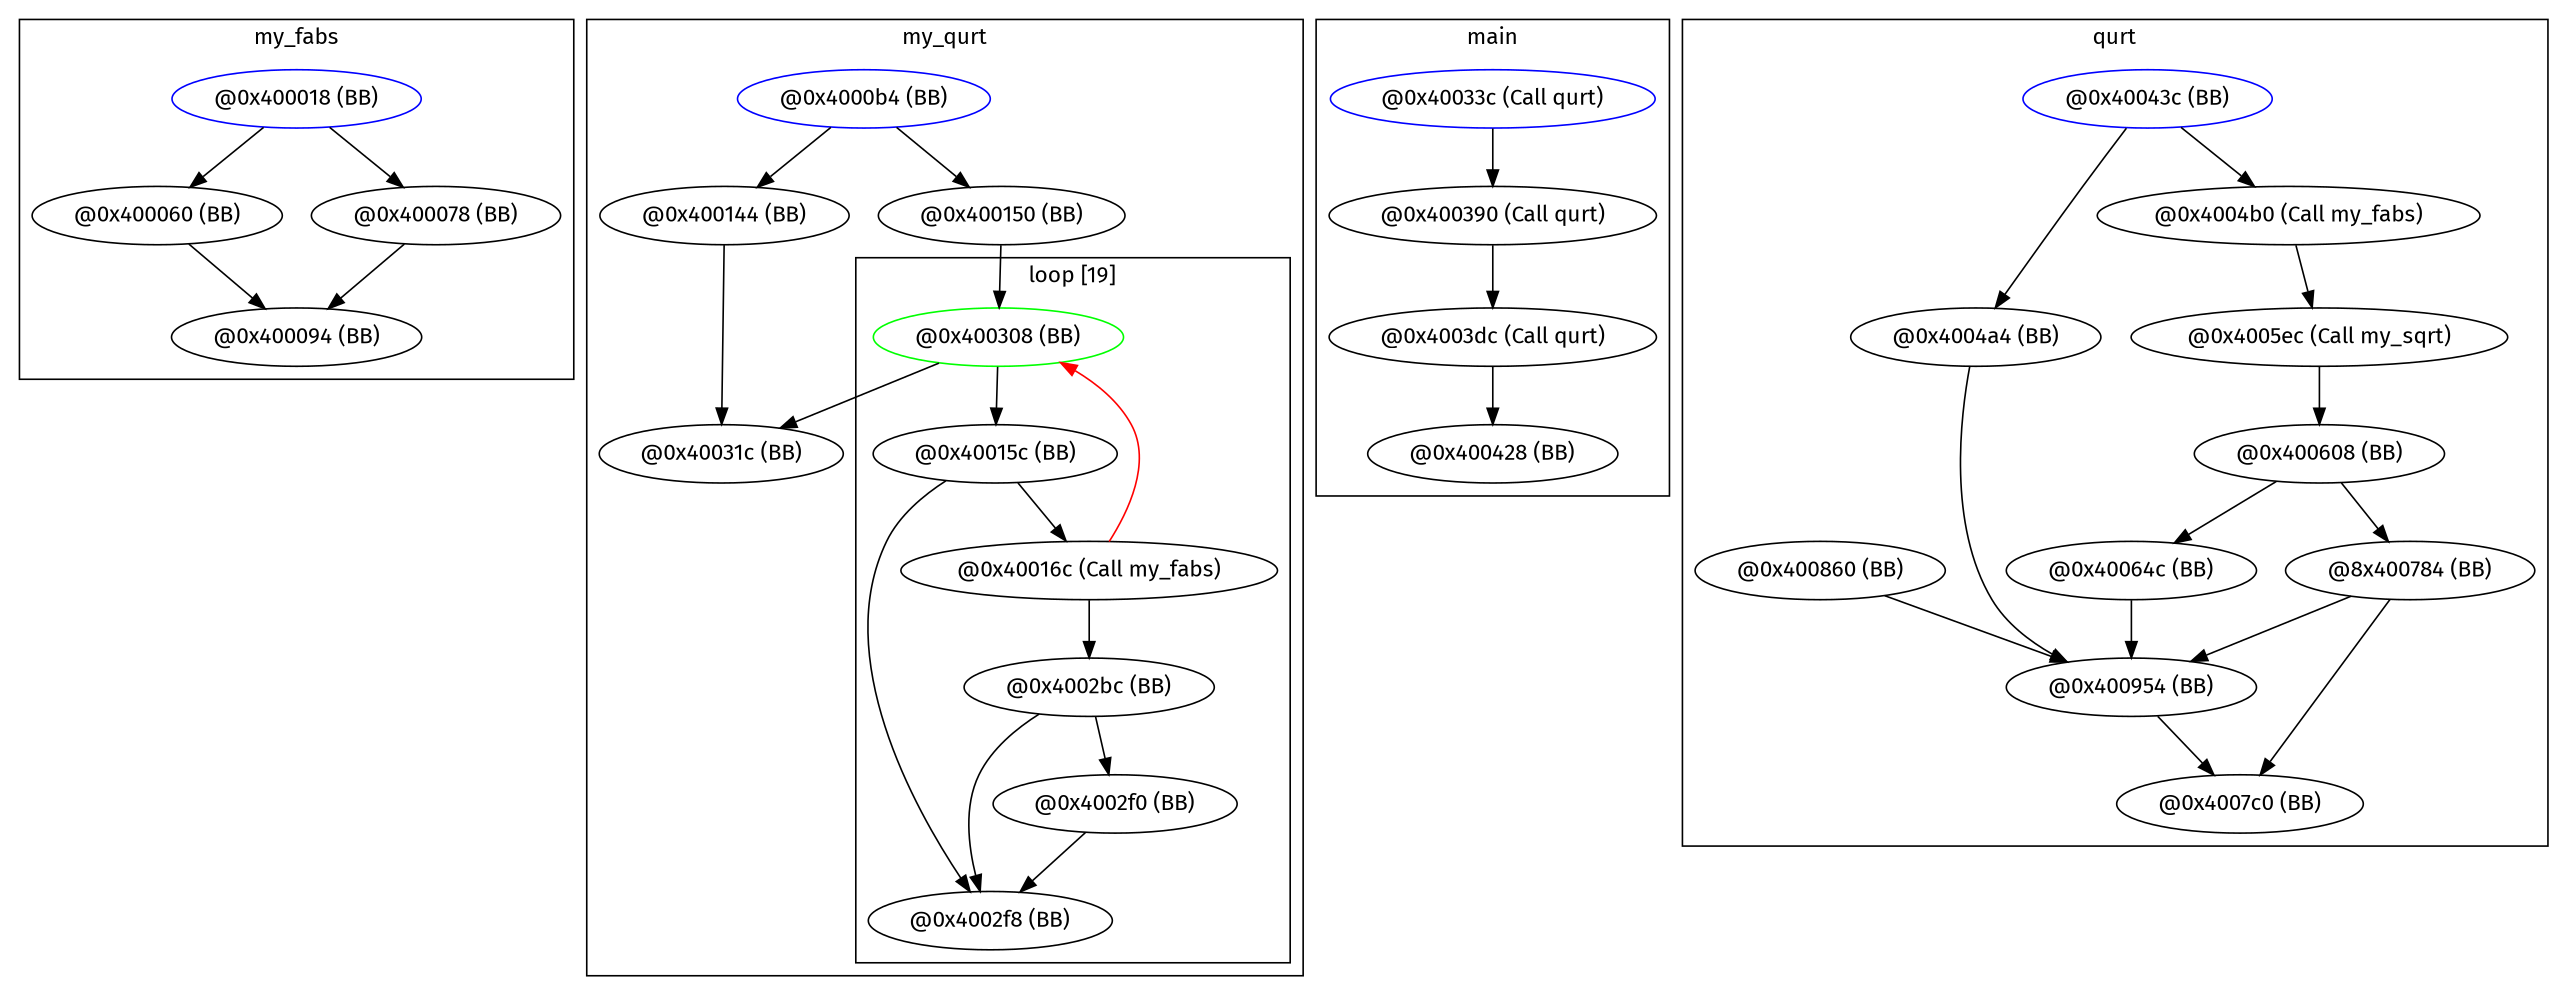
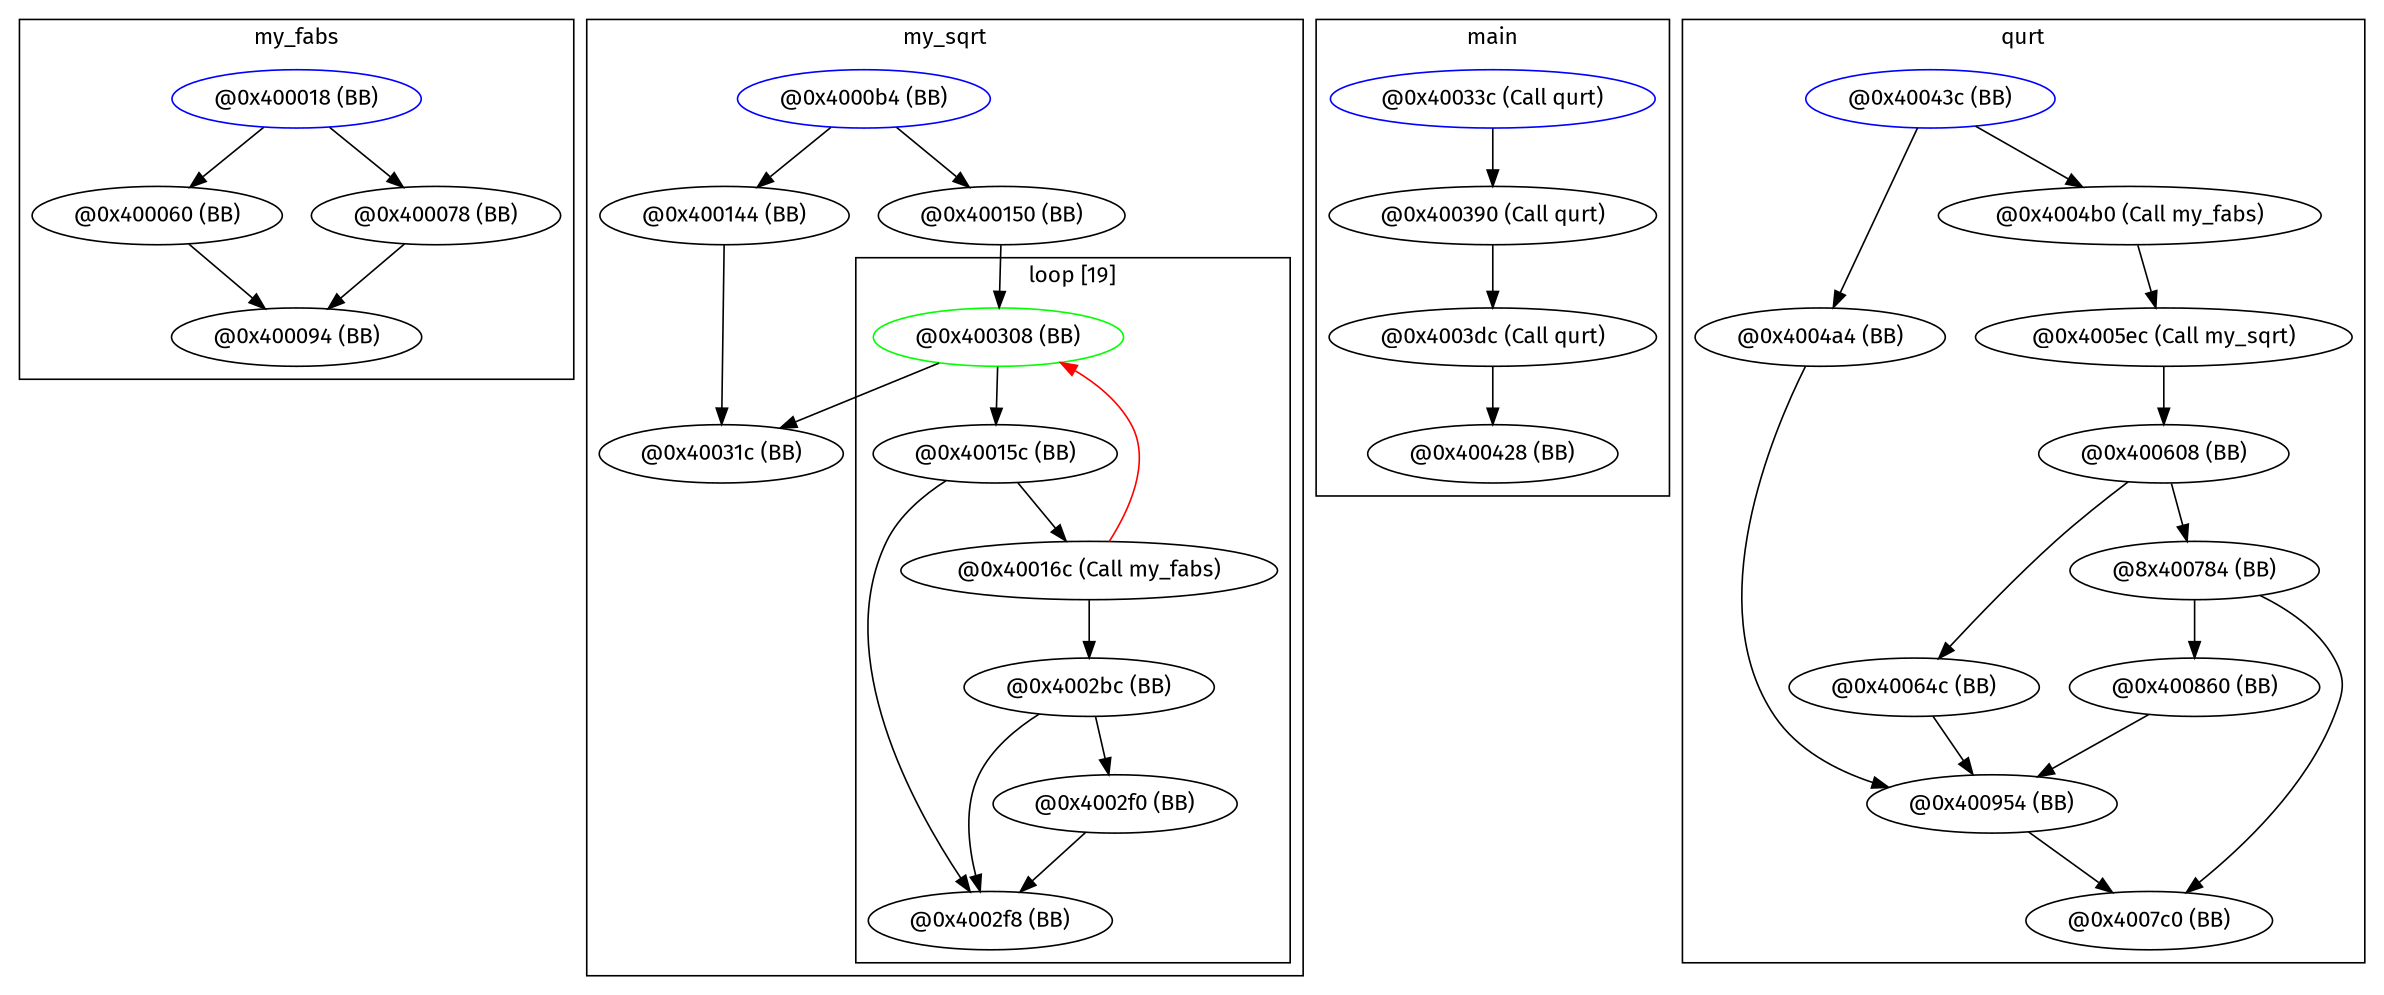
(945, 38) -> (945, 38)
(2279, 626) -> (2195, 621)
